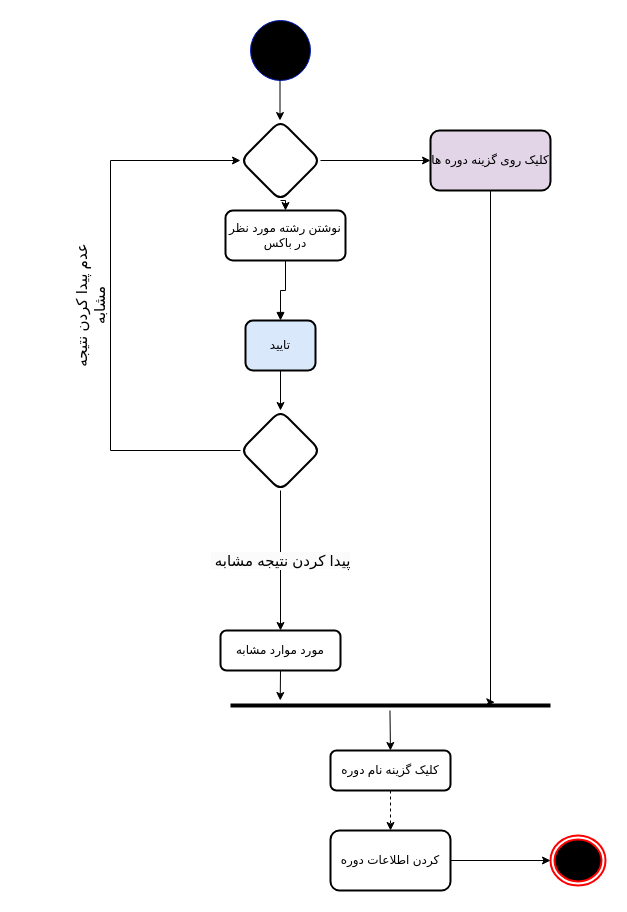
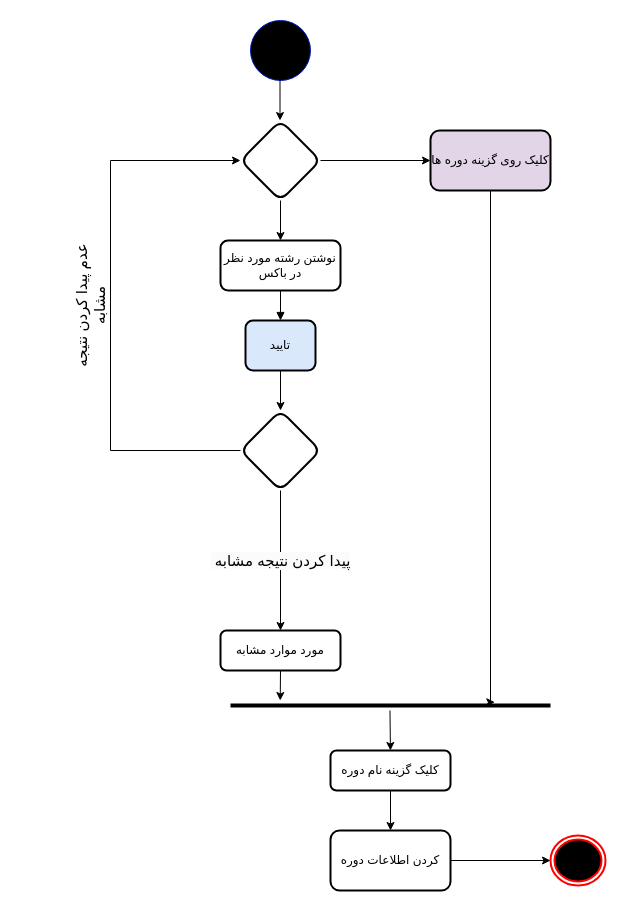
(286, 236) -> (281, 266)
(391, 807) -> (391, 807)
